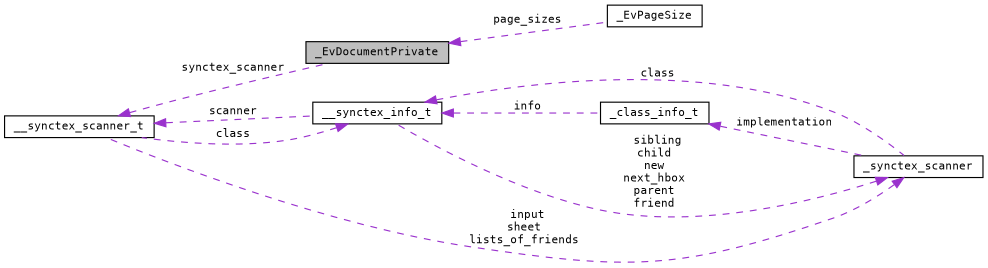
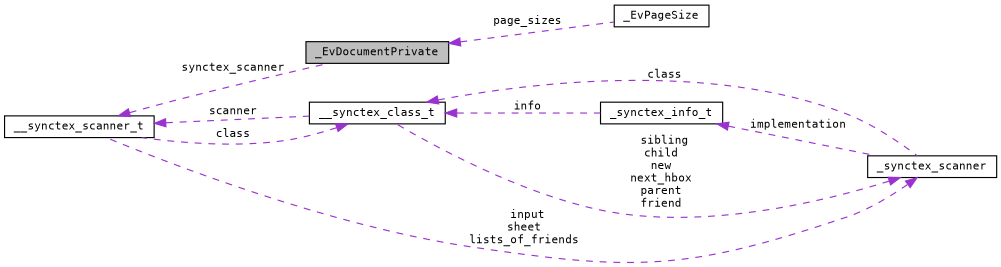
(377, 113) -> (377, 113)
(655, 113) -> (662, 113)
